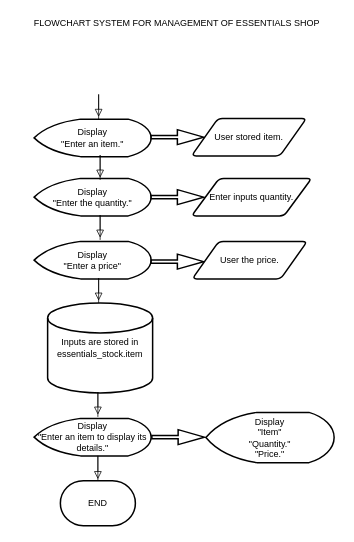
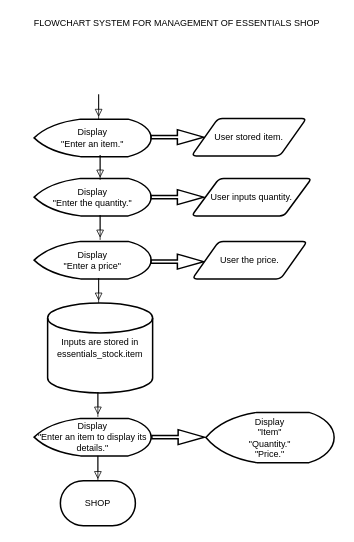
(252, 197) -> (252, 197)
(98, 503) -> (98, 503)
